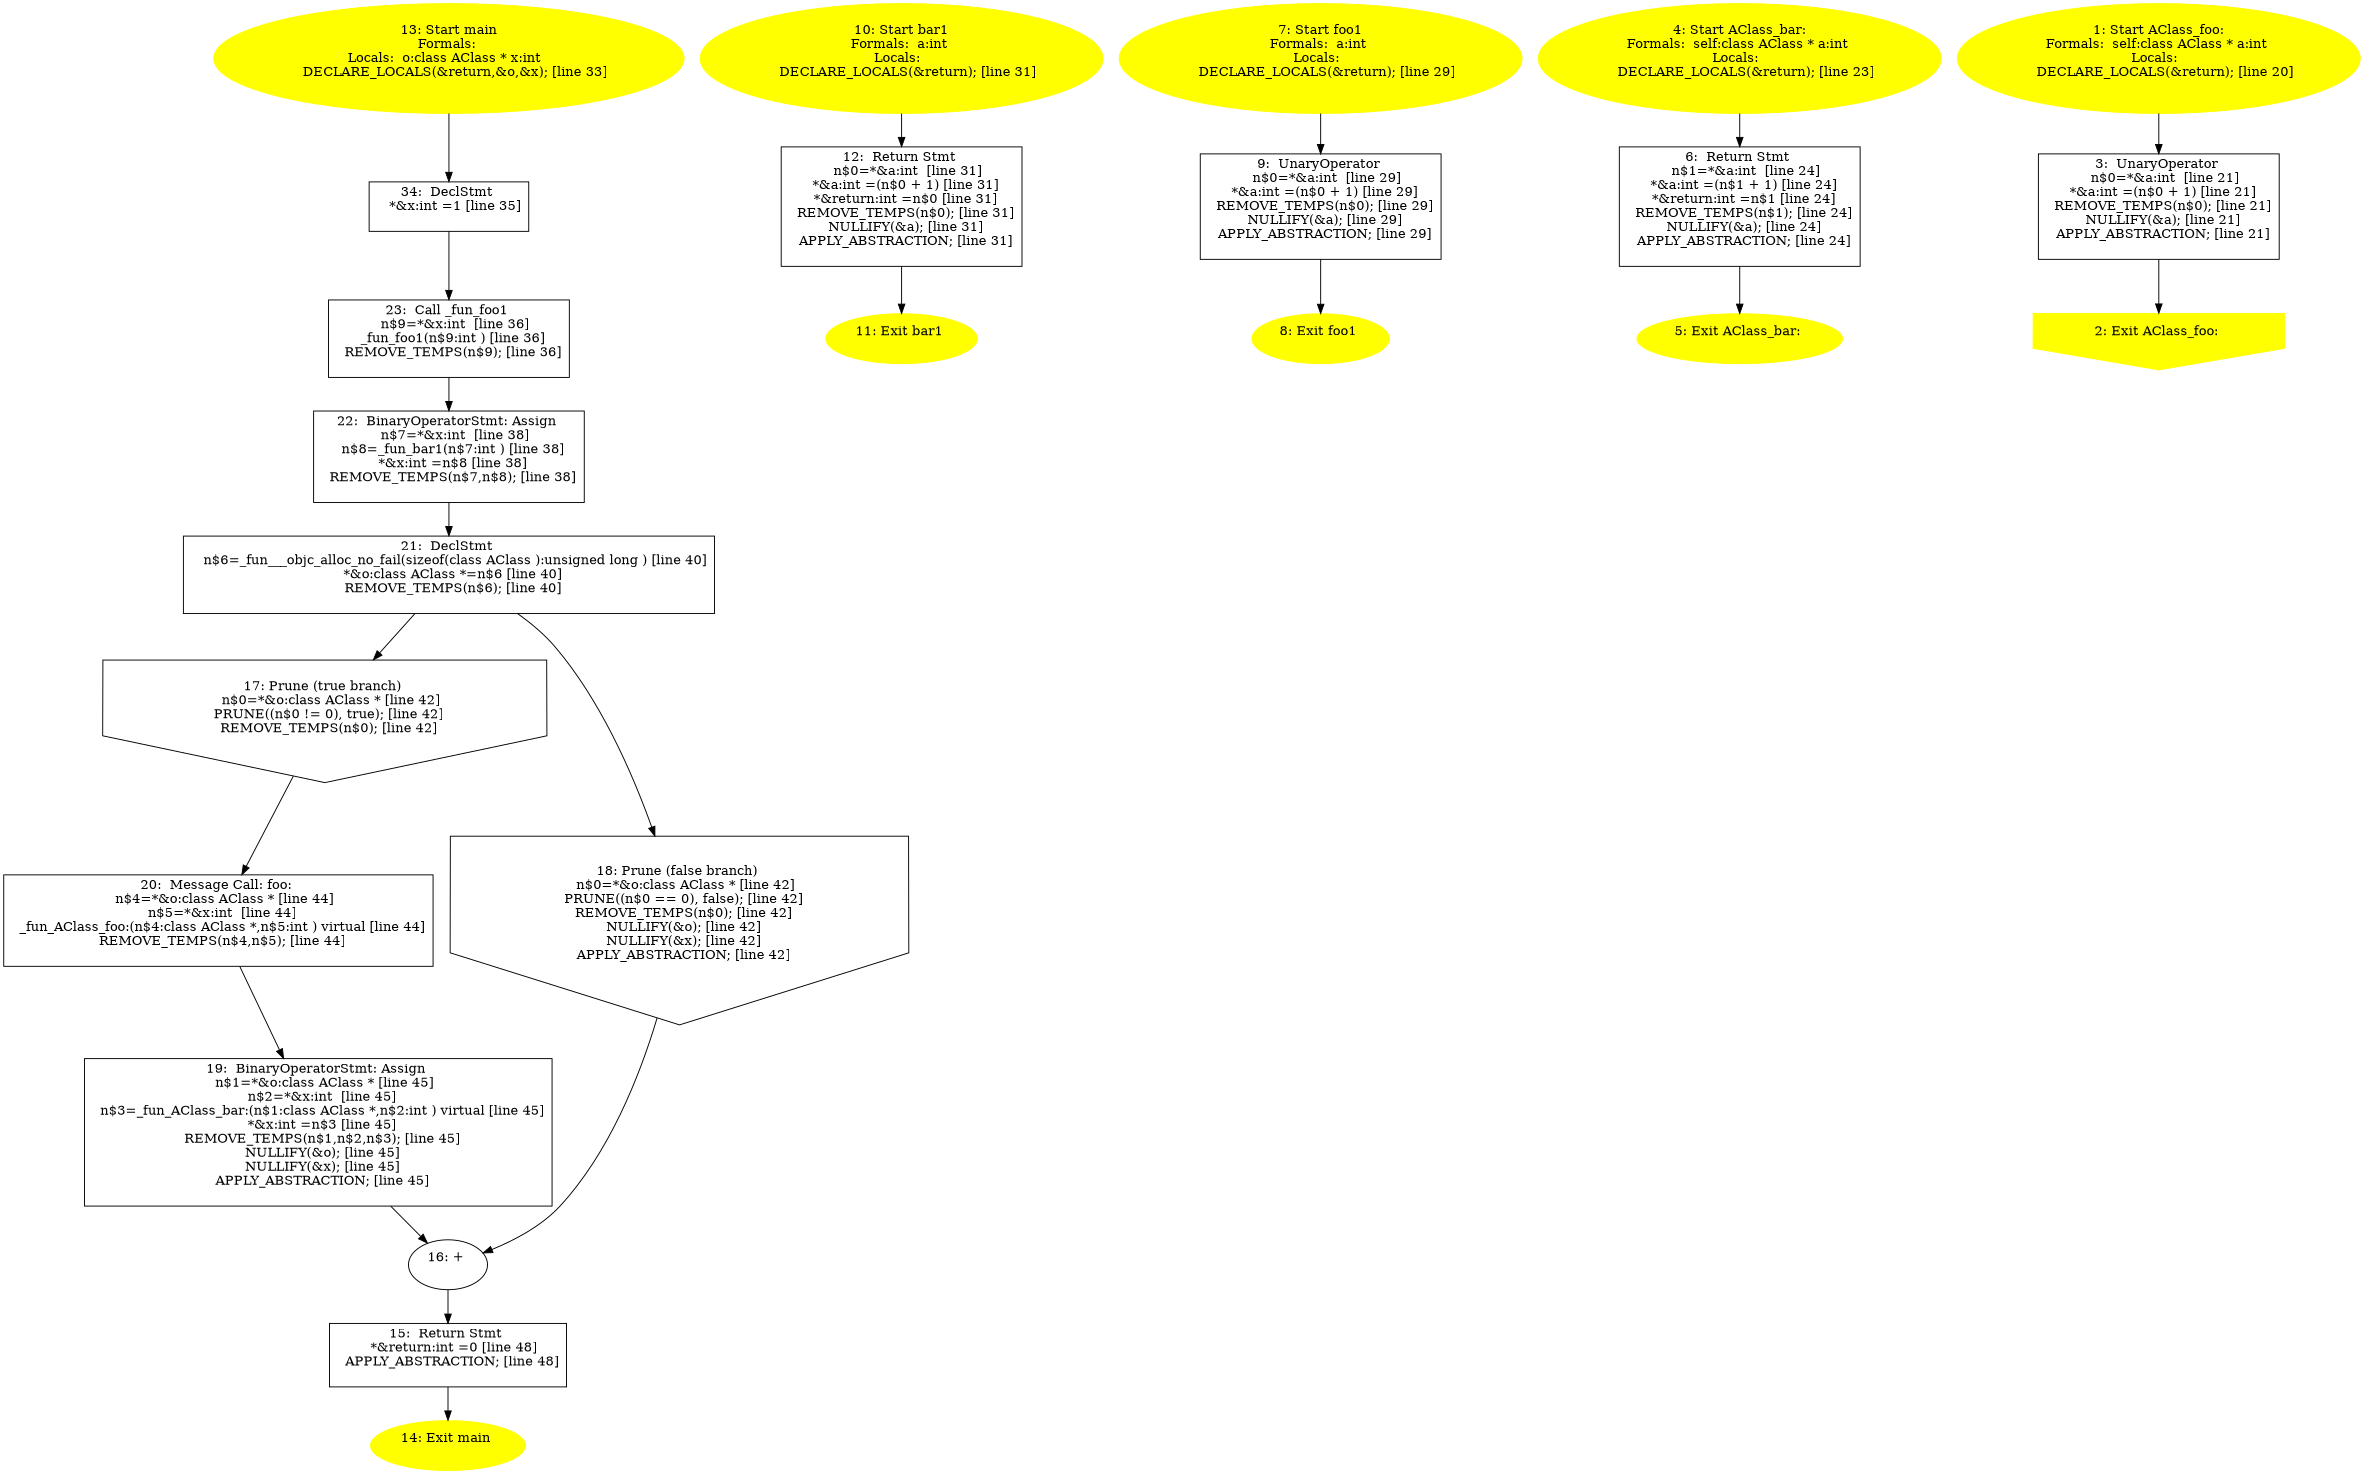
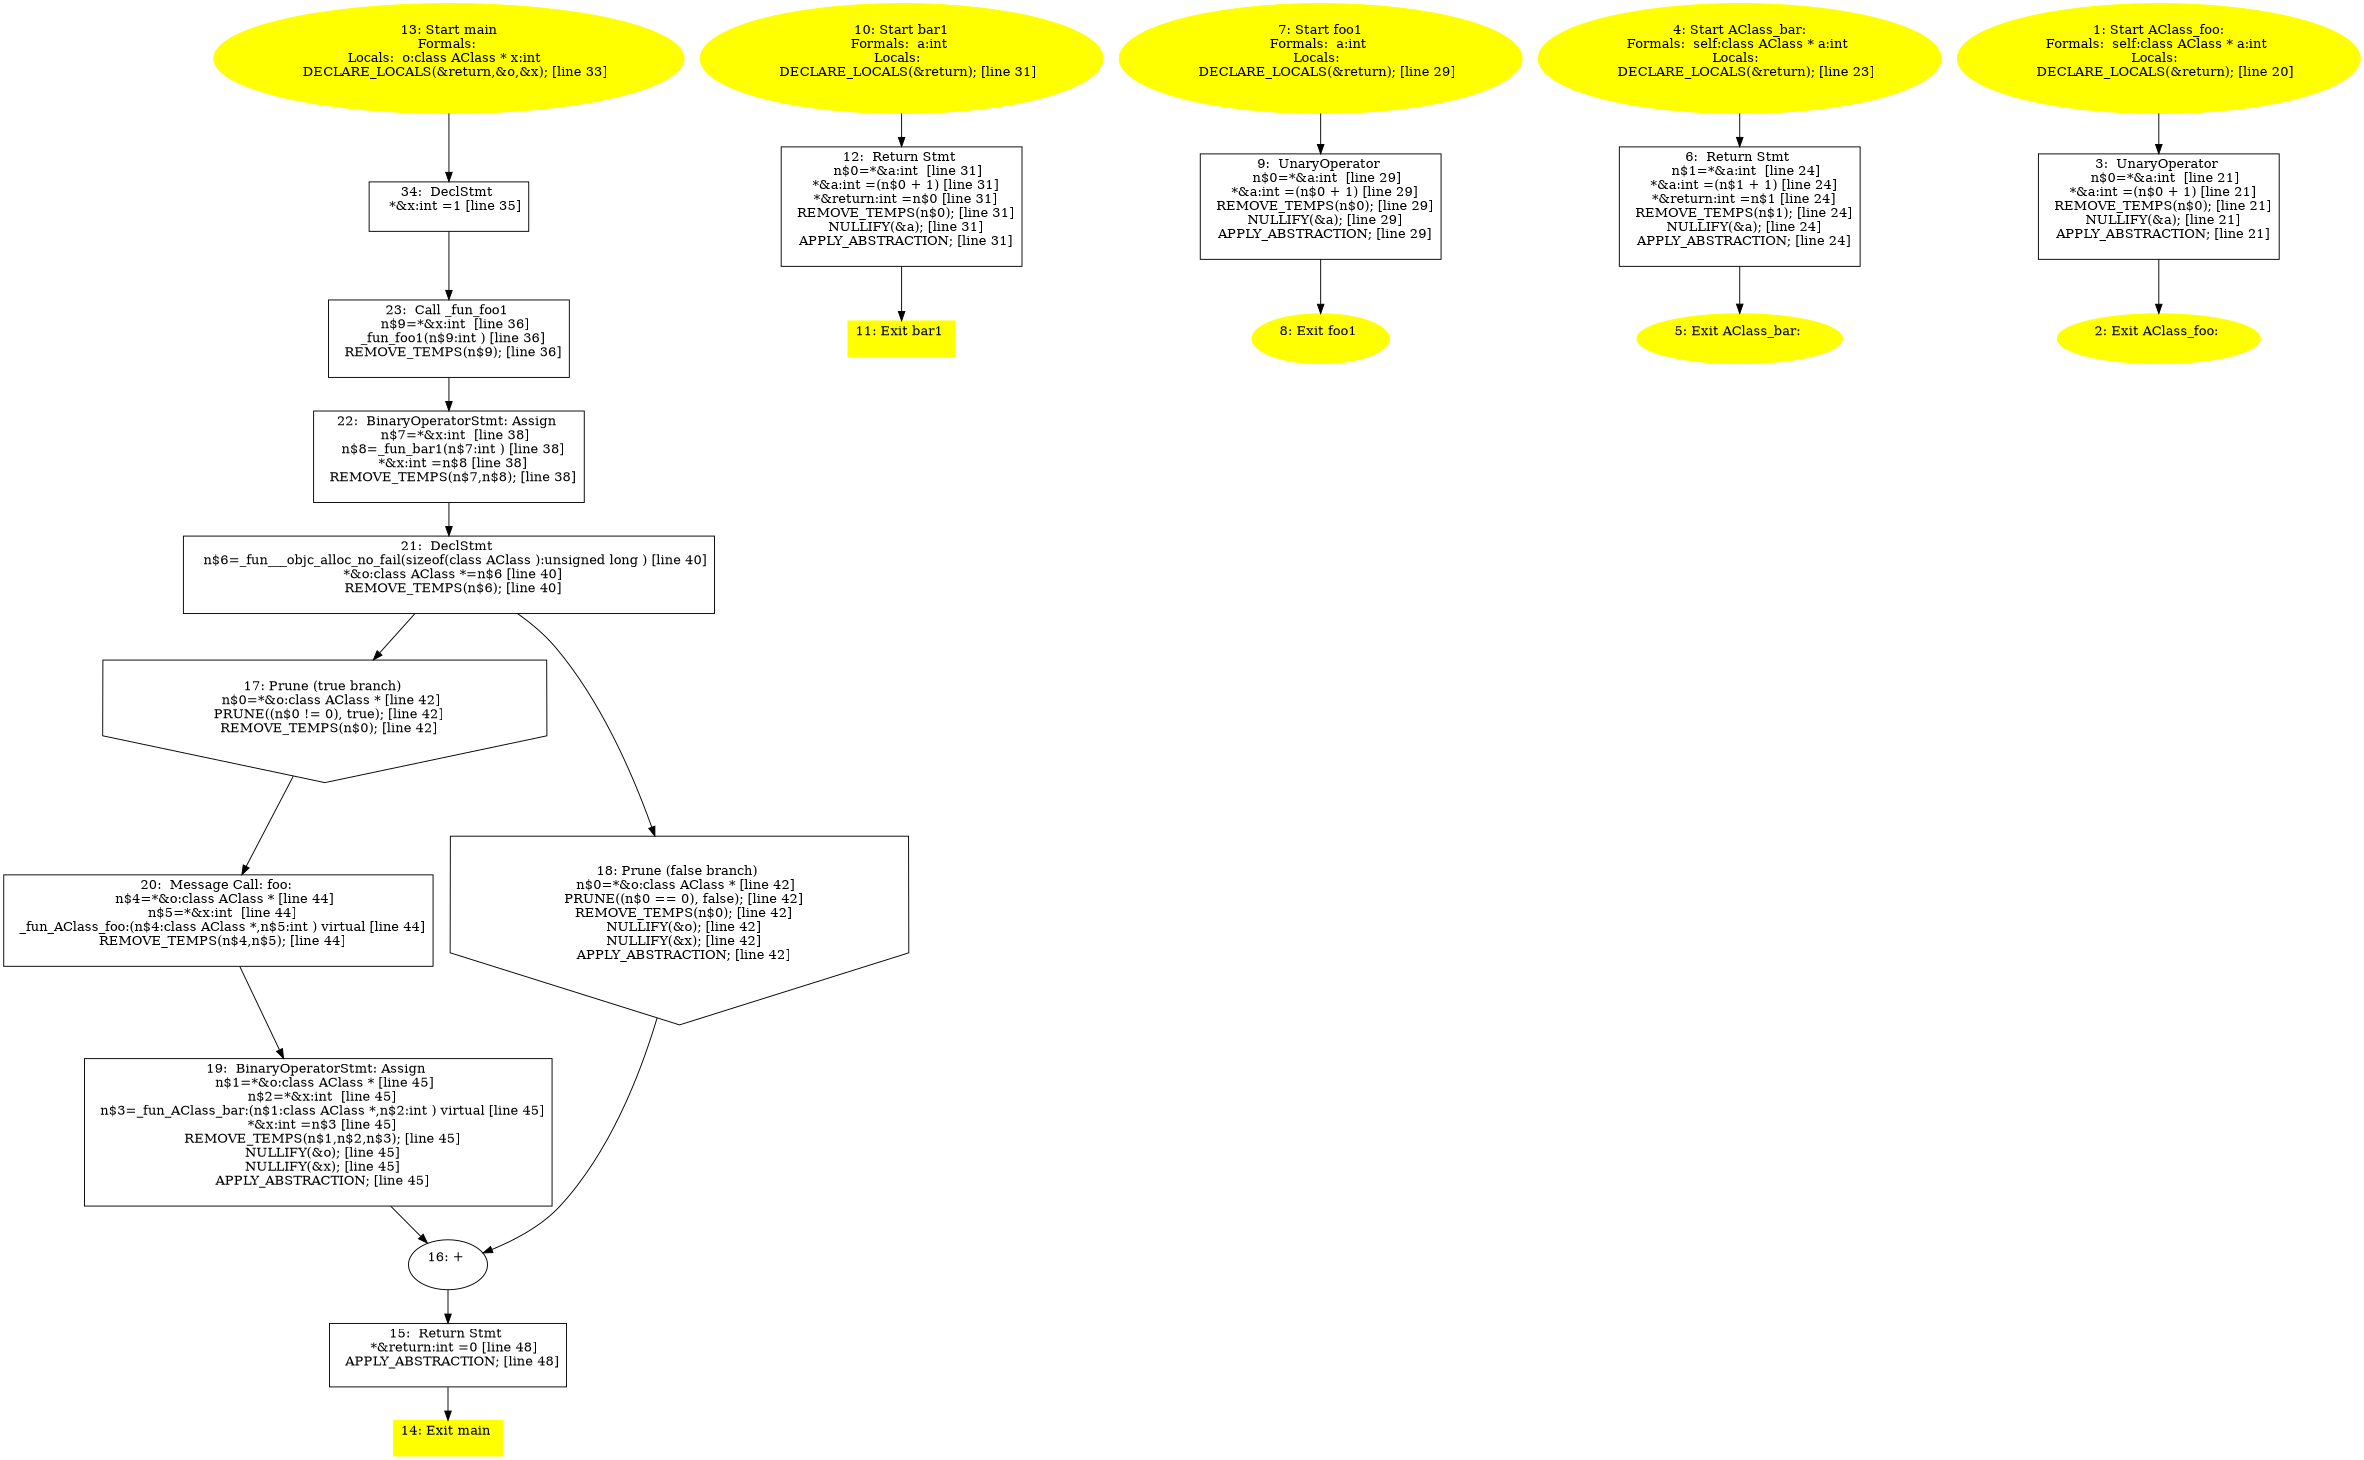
(902, 339) -> (902, 339)
(2159, 339) -> (2159, 339)
(448, 1446) -> (448, 1438)
